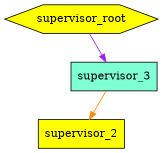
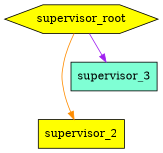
(100, 102) -> (62, 73)
